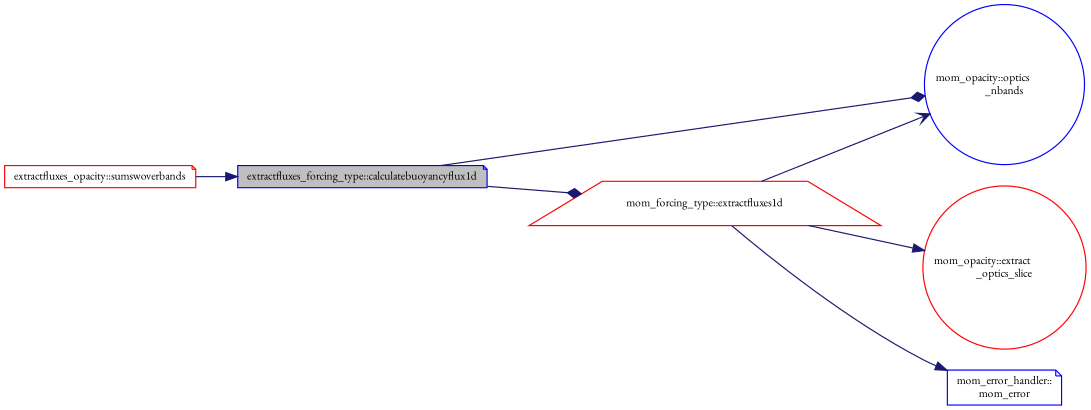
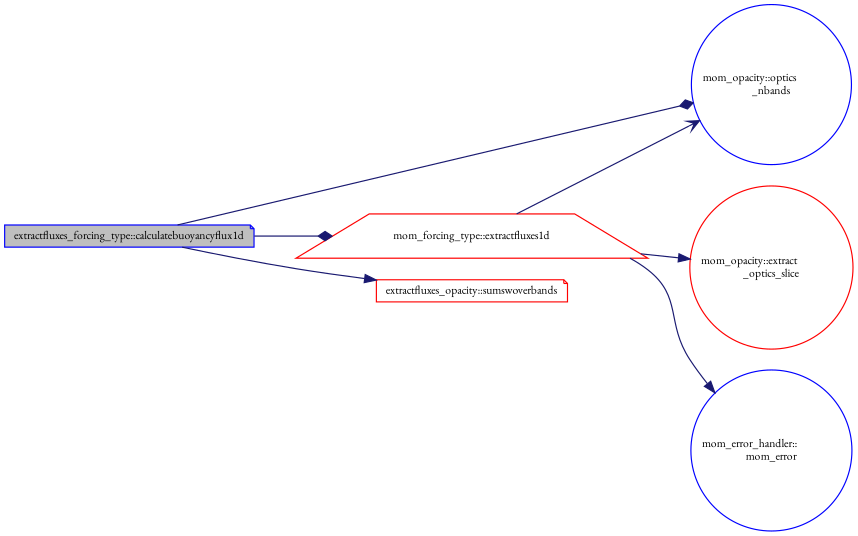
(211, 177) -> (273, 265)
(1004, 388) -> (771, 450)
